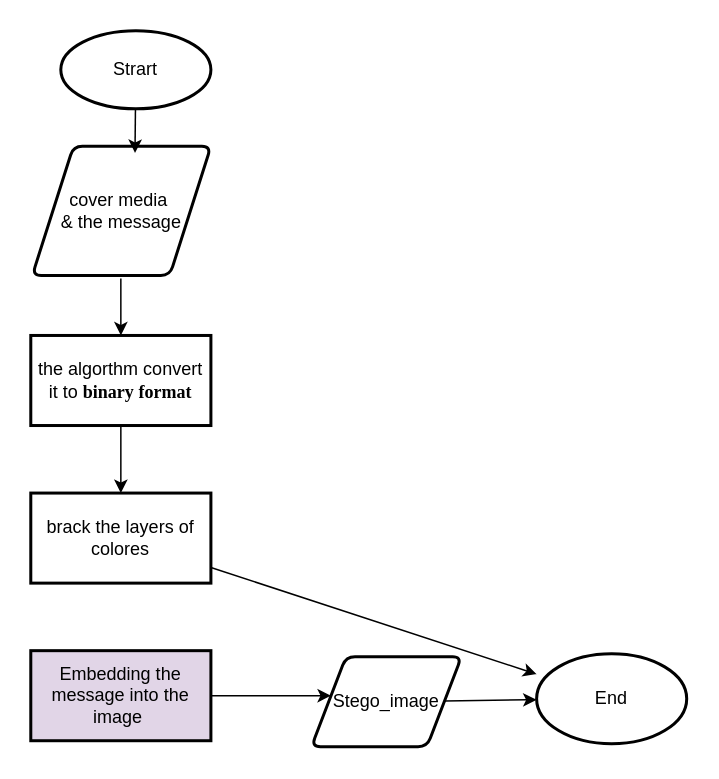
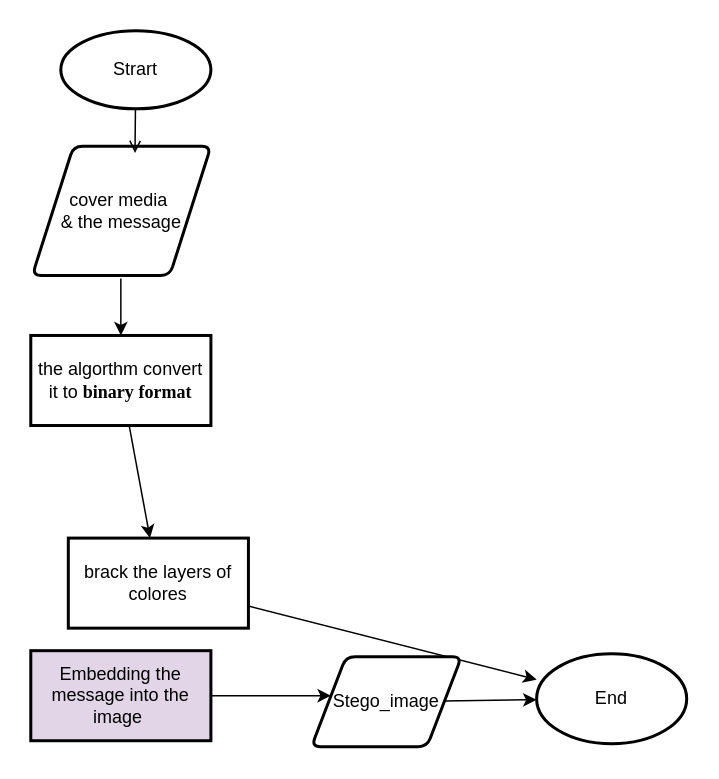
(135, 141) -> (135, 142)
(121, 538) -> (158, 583)
